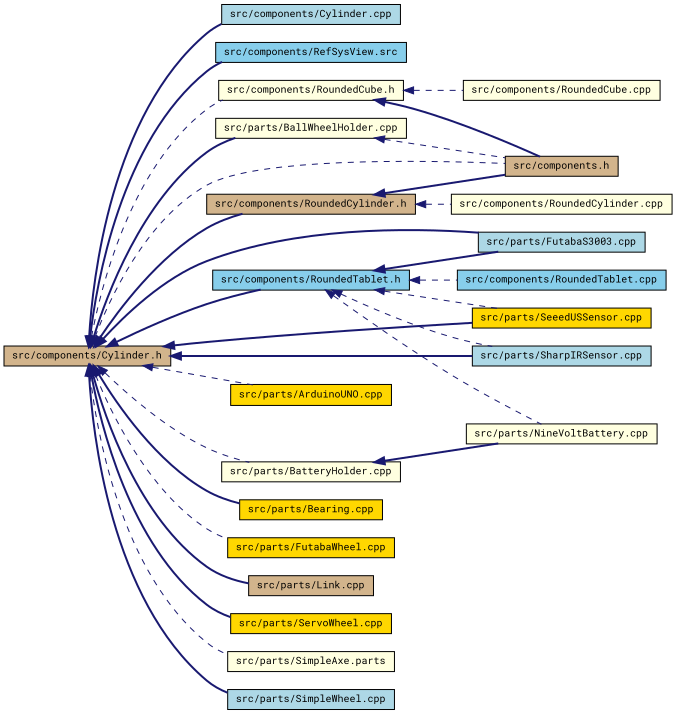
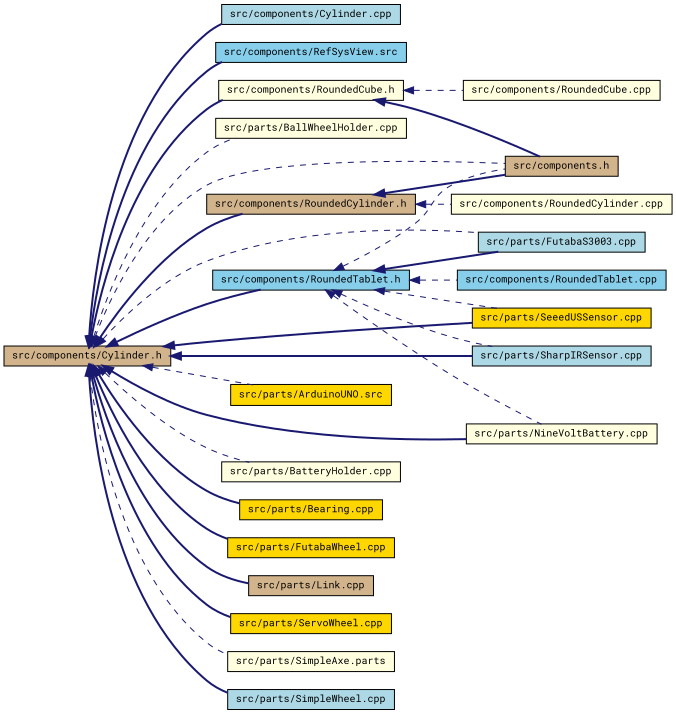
(445, 149) -> (424, 215)
(134, 204) -> (134, 204)
(145, 222) -> (145, 222)
(276, 242) -> (276, 242)
(311, 395) -> (311, 395)
(441, 452) -> (283, 430)
(147, 470) -> (147, 470)
